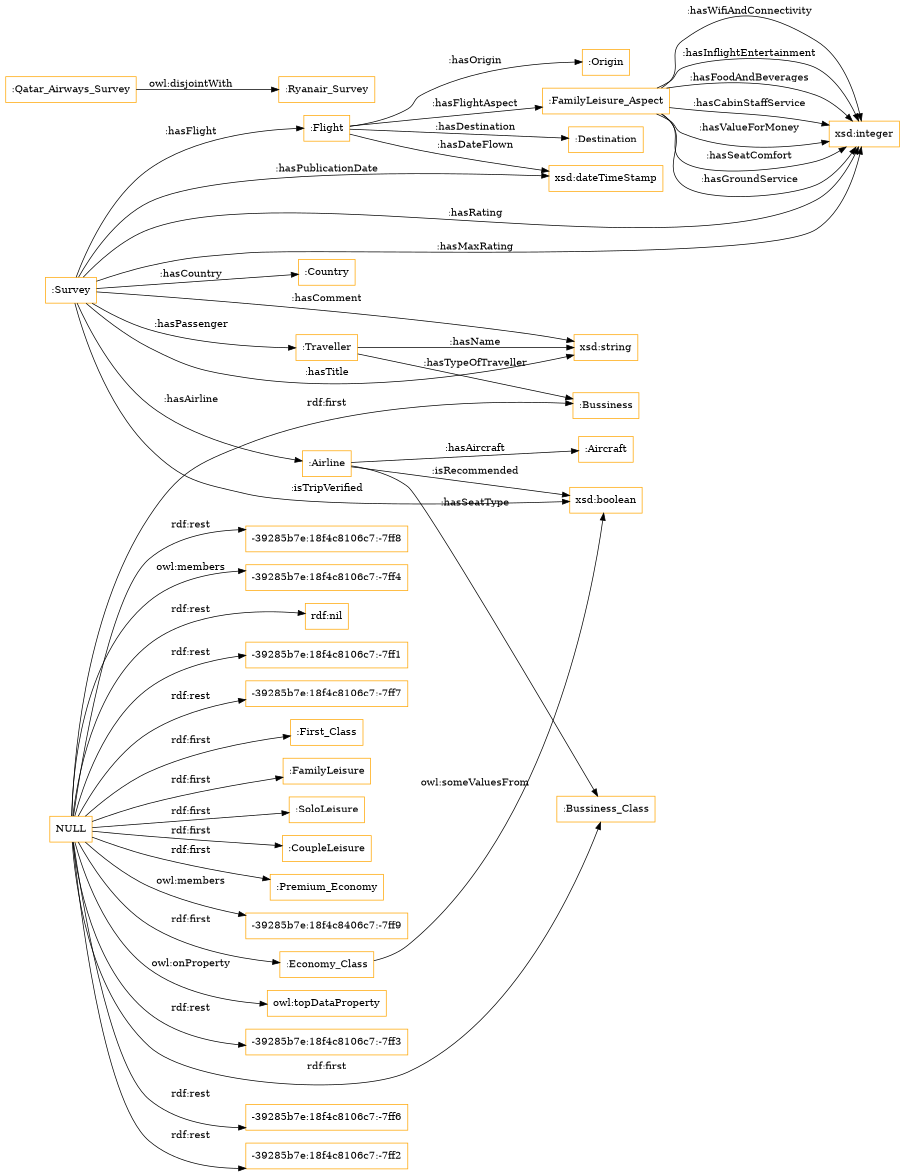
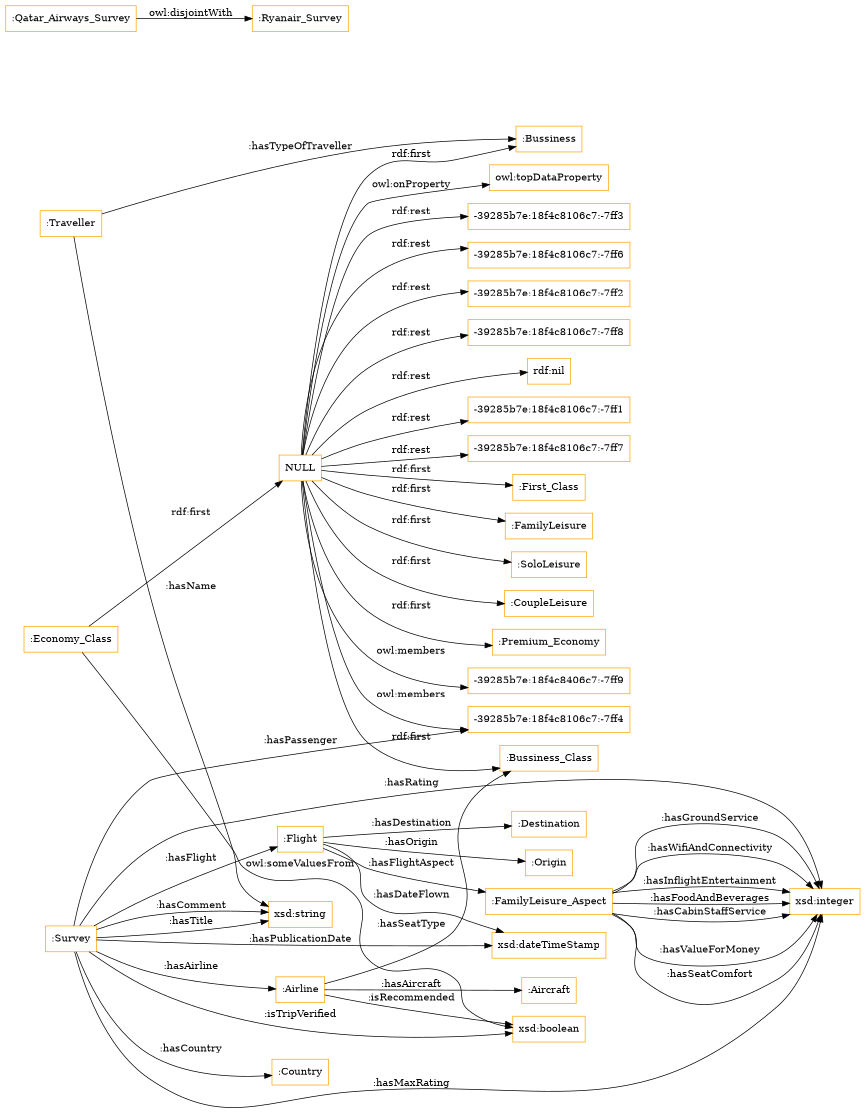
(187, 338) -> (222, 765)
(158, 930) -> (183, 556)
